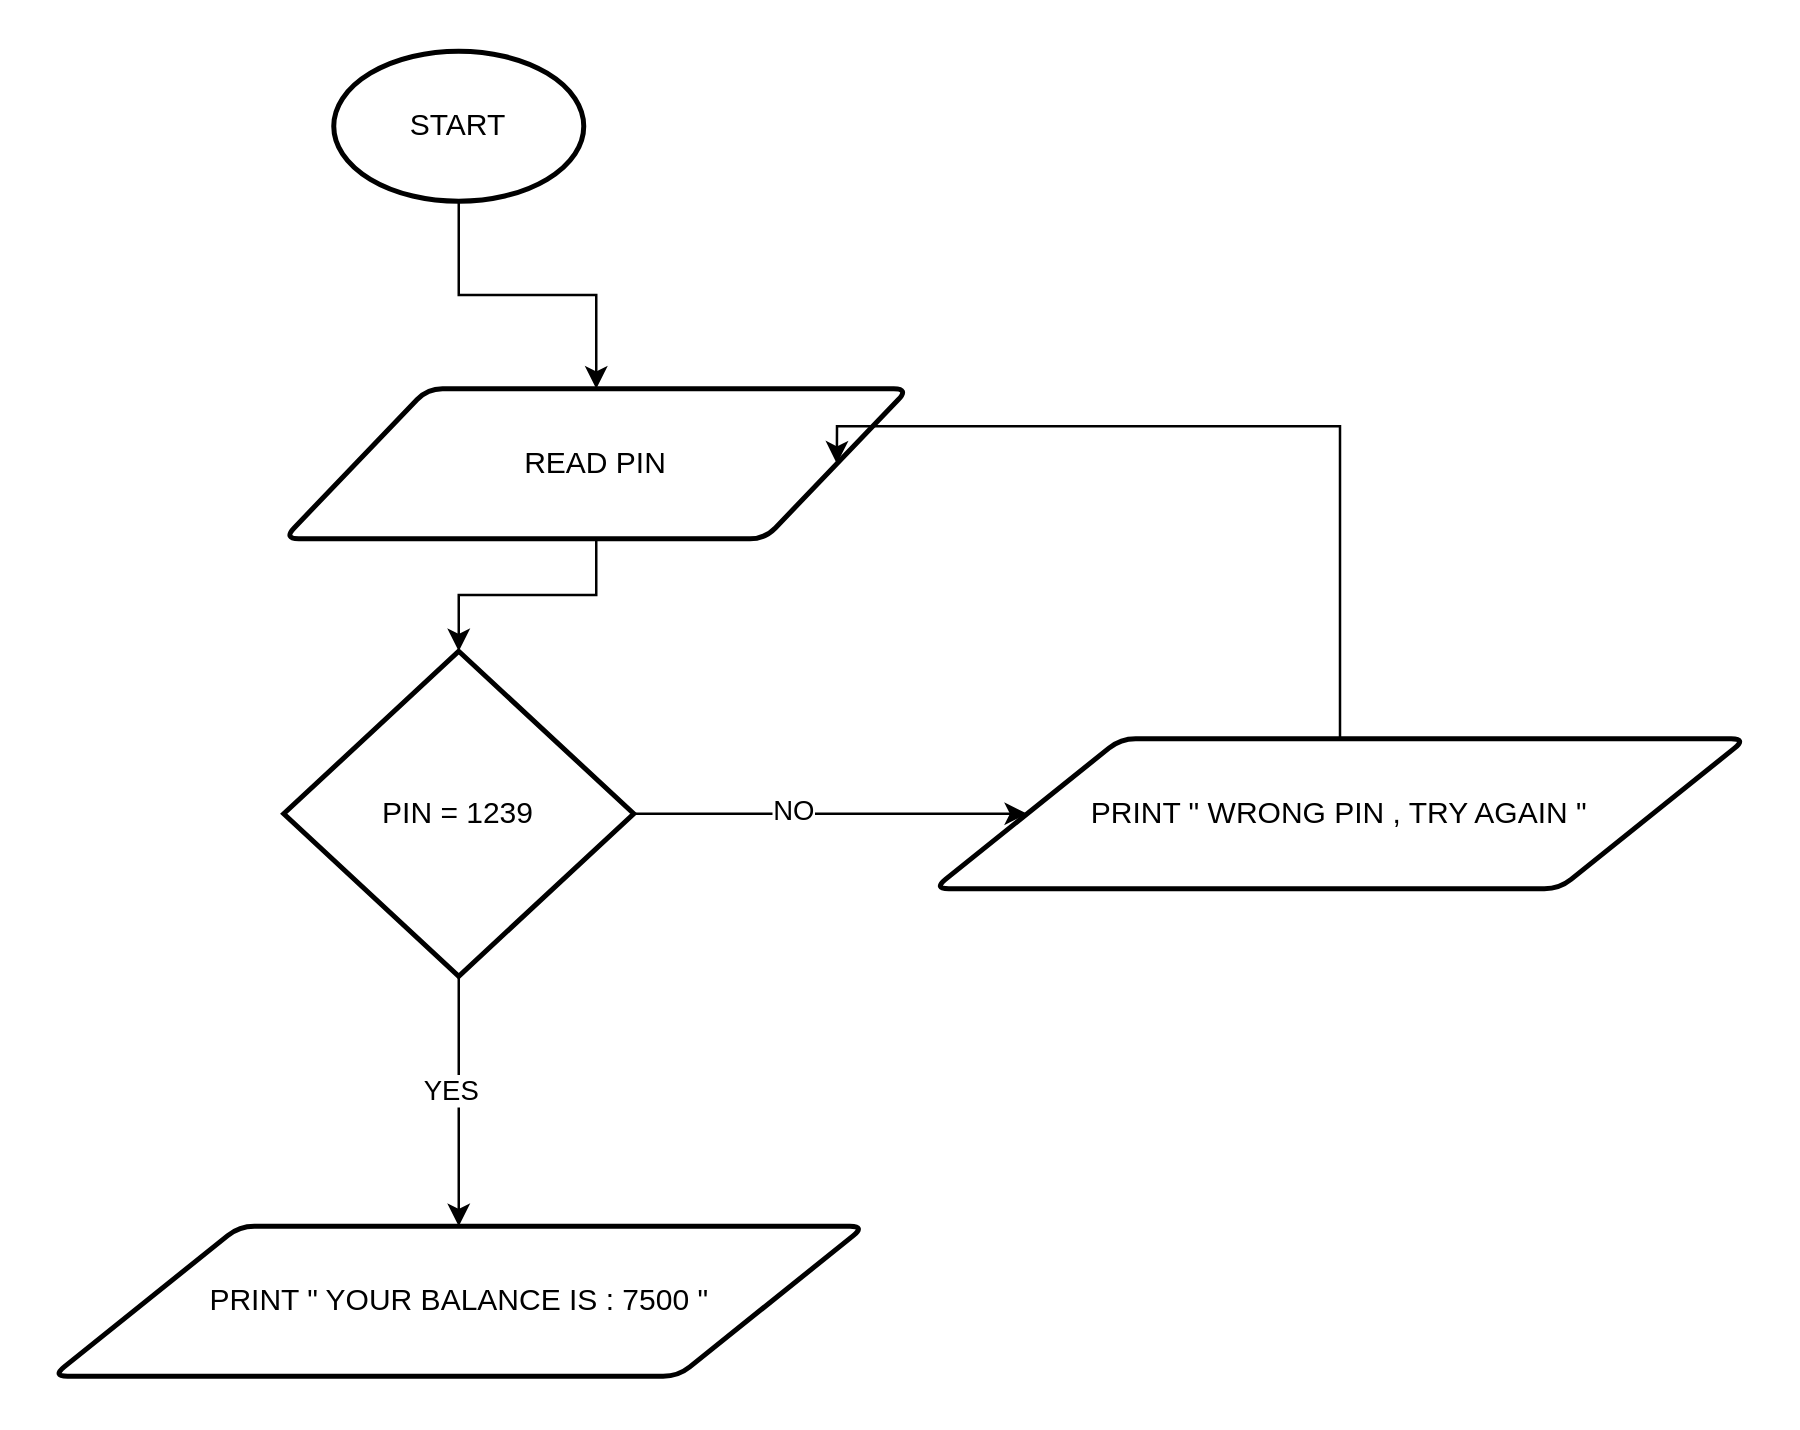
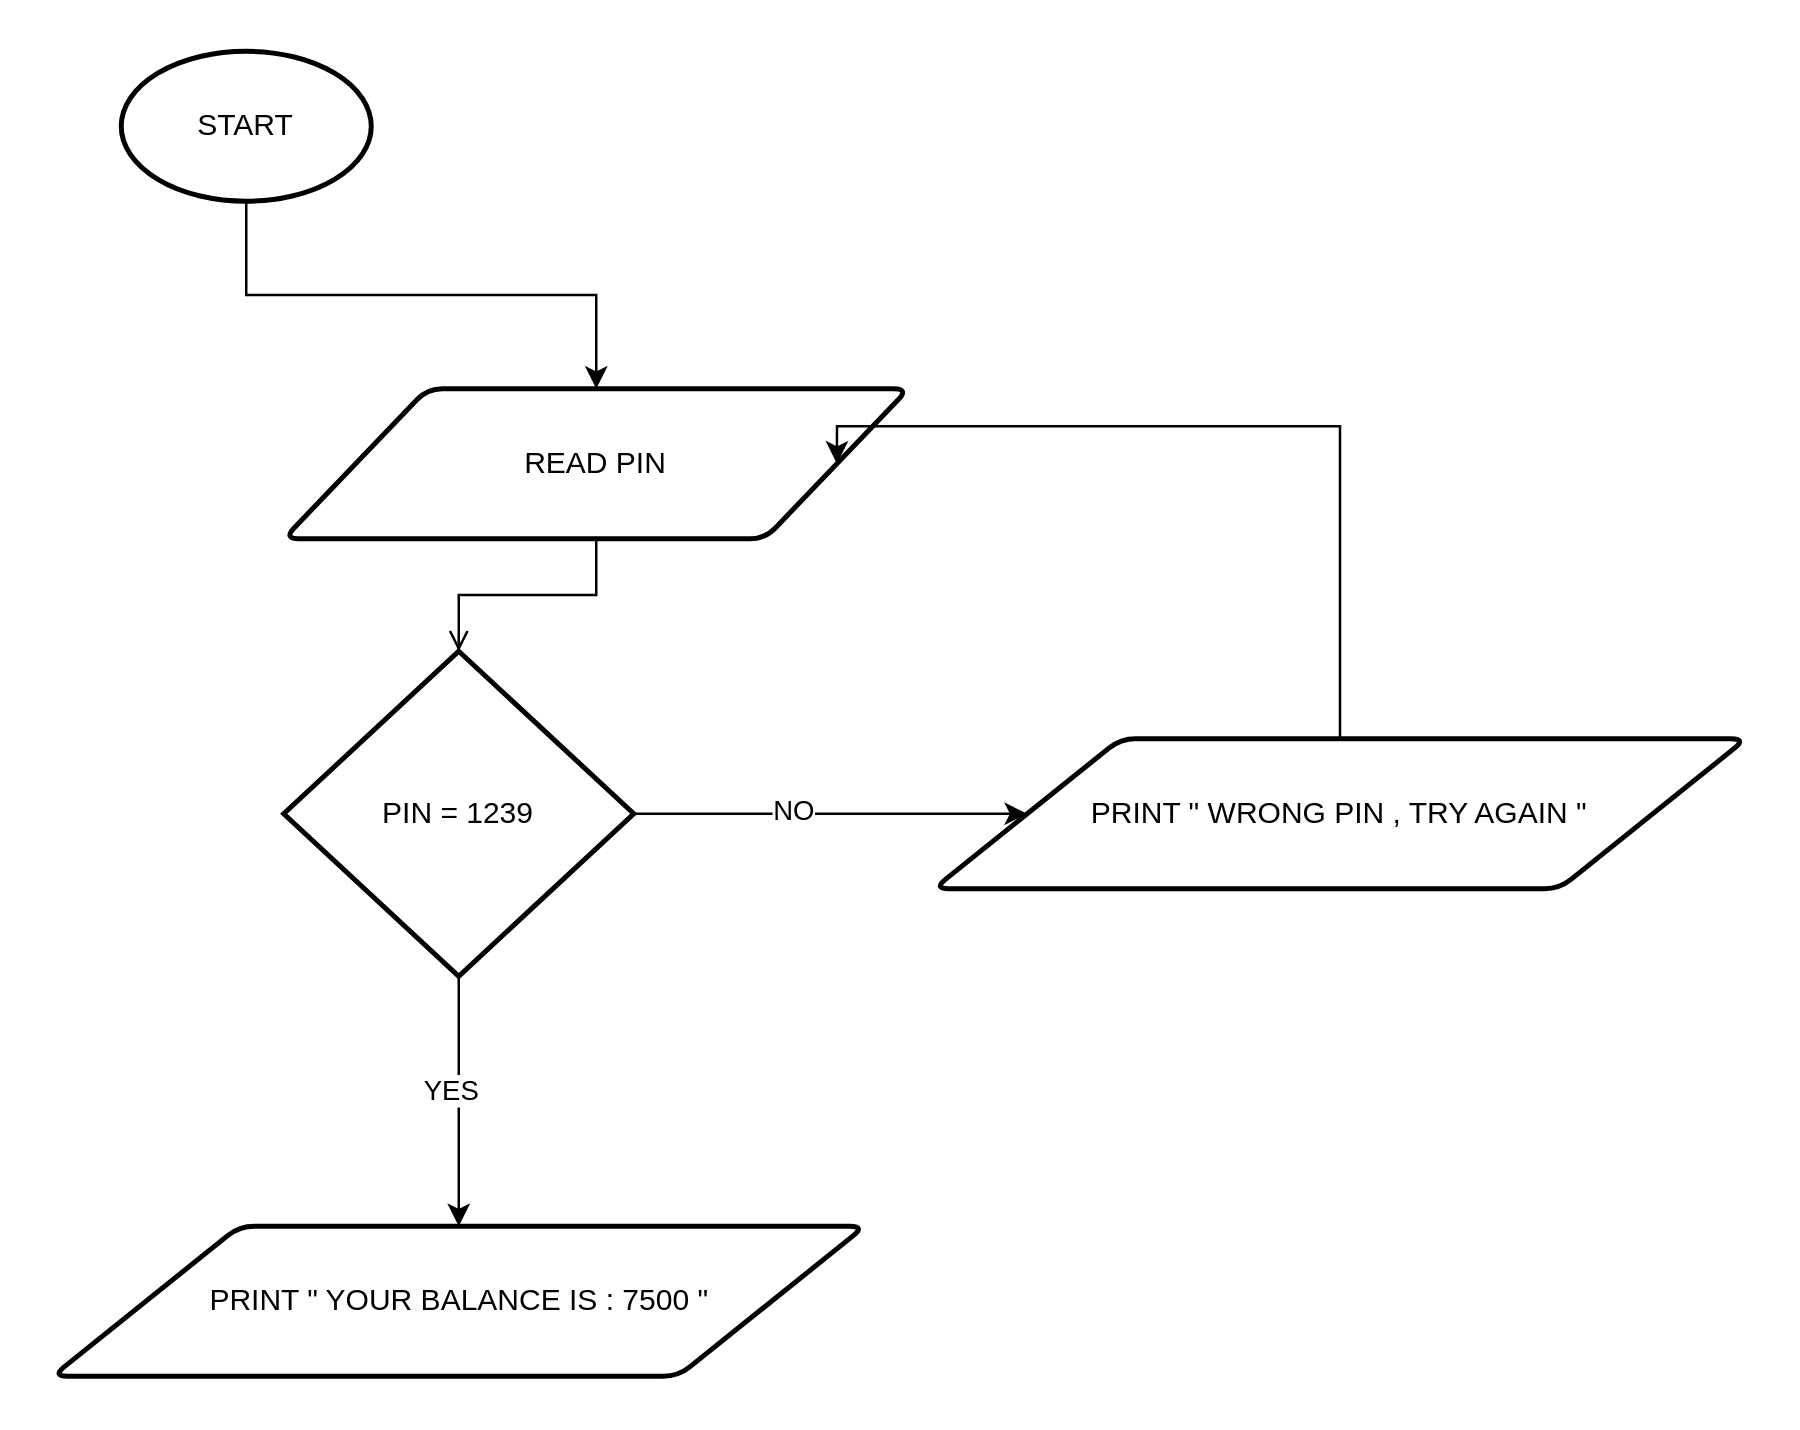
(459, 126) -> (246, 126)
(459, 633) -> (459, 637)
